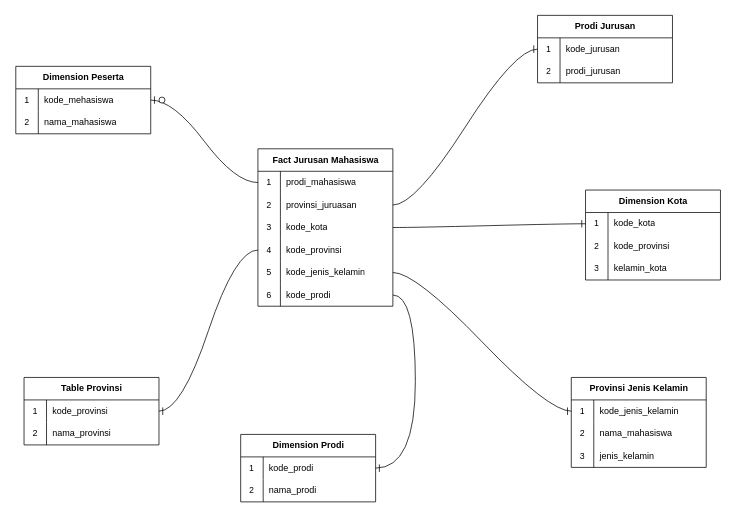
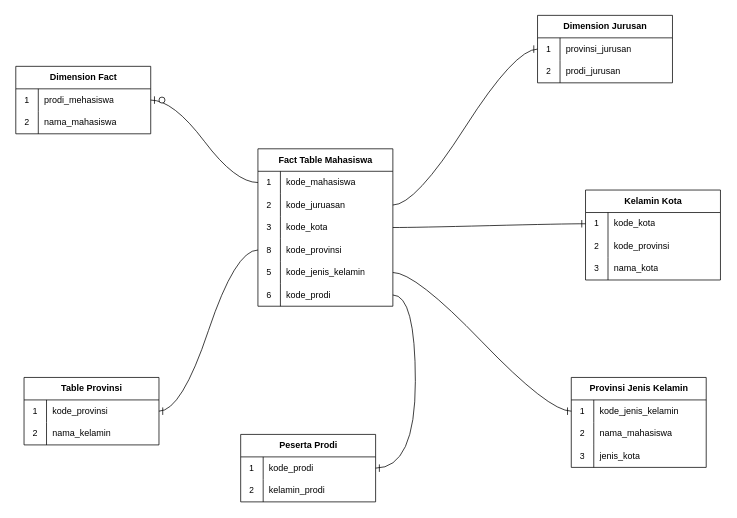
(605, 27) -> (605, 27)
(596, 49) -> (604, 49)
(83, 78) -> (83, 78)
(78, 100) -> (79, 100)
(326, 160) -> (326, 160)
(322, 183) -> (320, 183)
(653, 201) -> (653, 201)
(327, 205) -> (319, 205)
(269, 250) -> (269, 250)
(642, 269) -> (637, 269)
(83, 434) -> (80, 434)
(308, 446) -> (308, 446)
(629, 456) -> (624, 456)
(293, 491) -> (298, 491)
